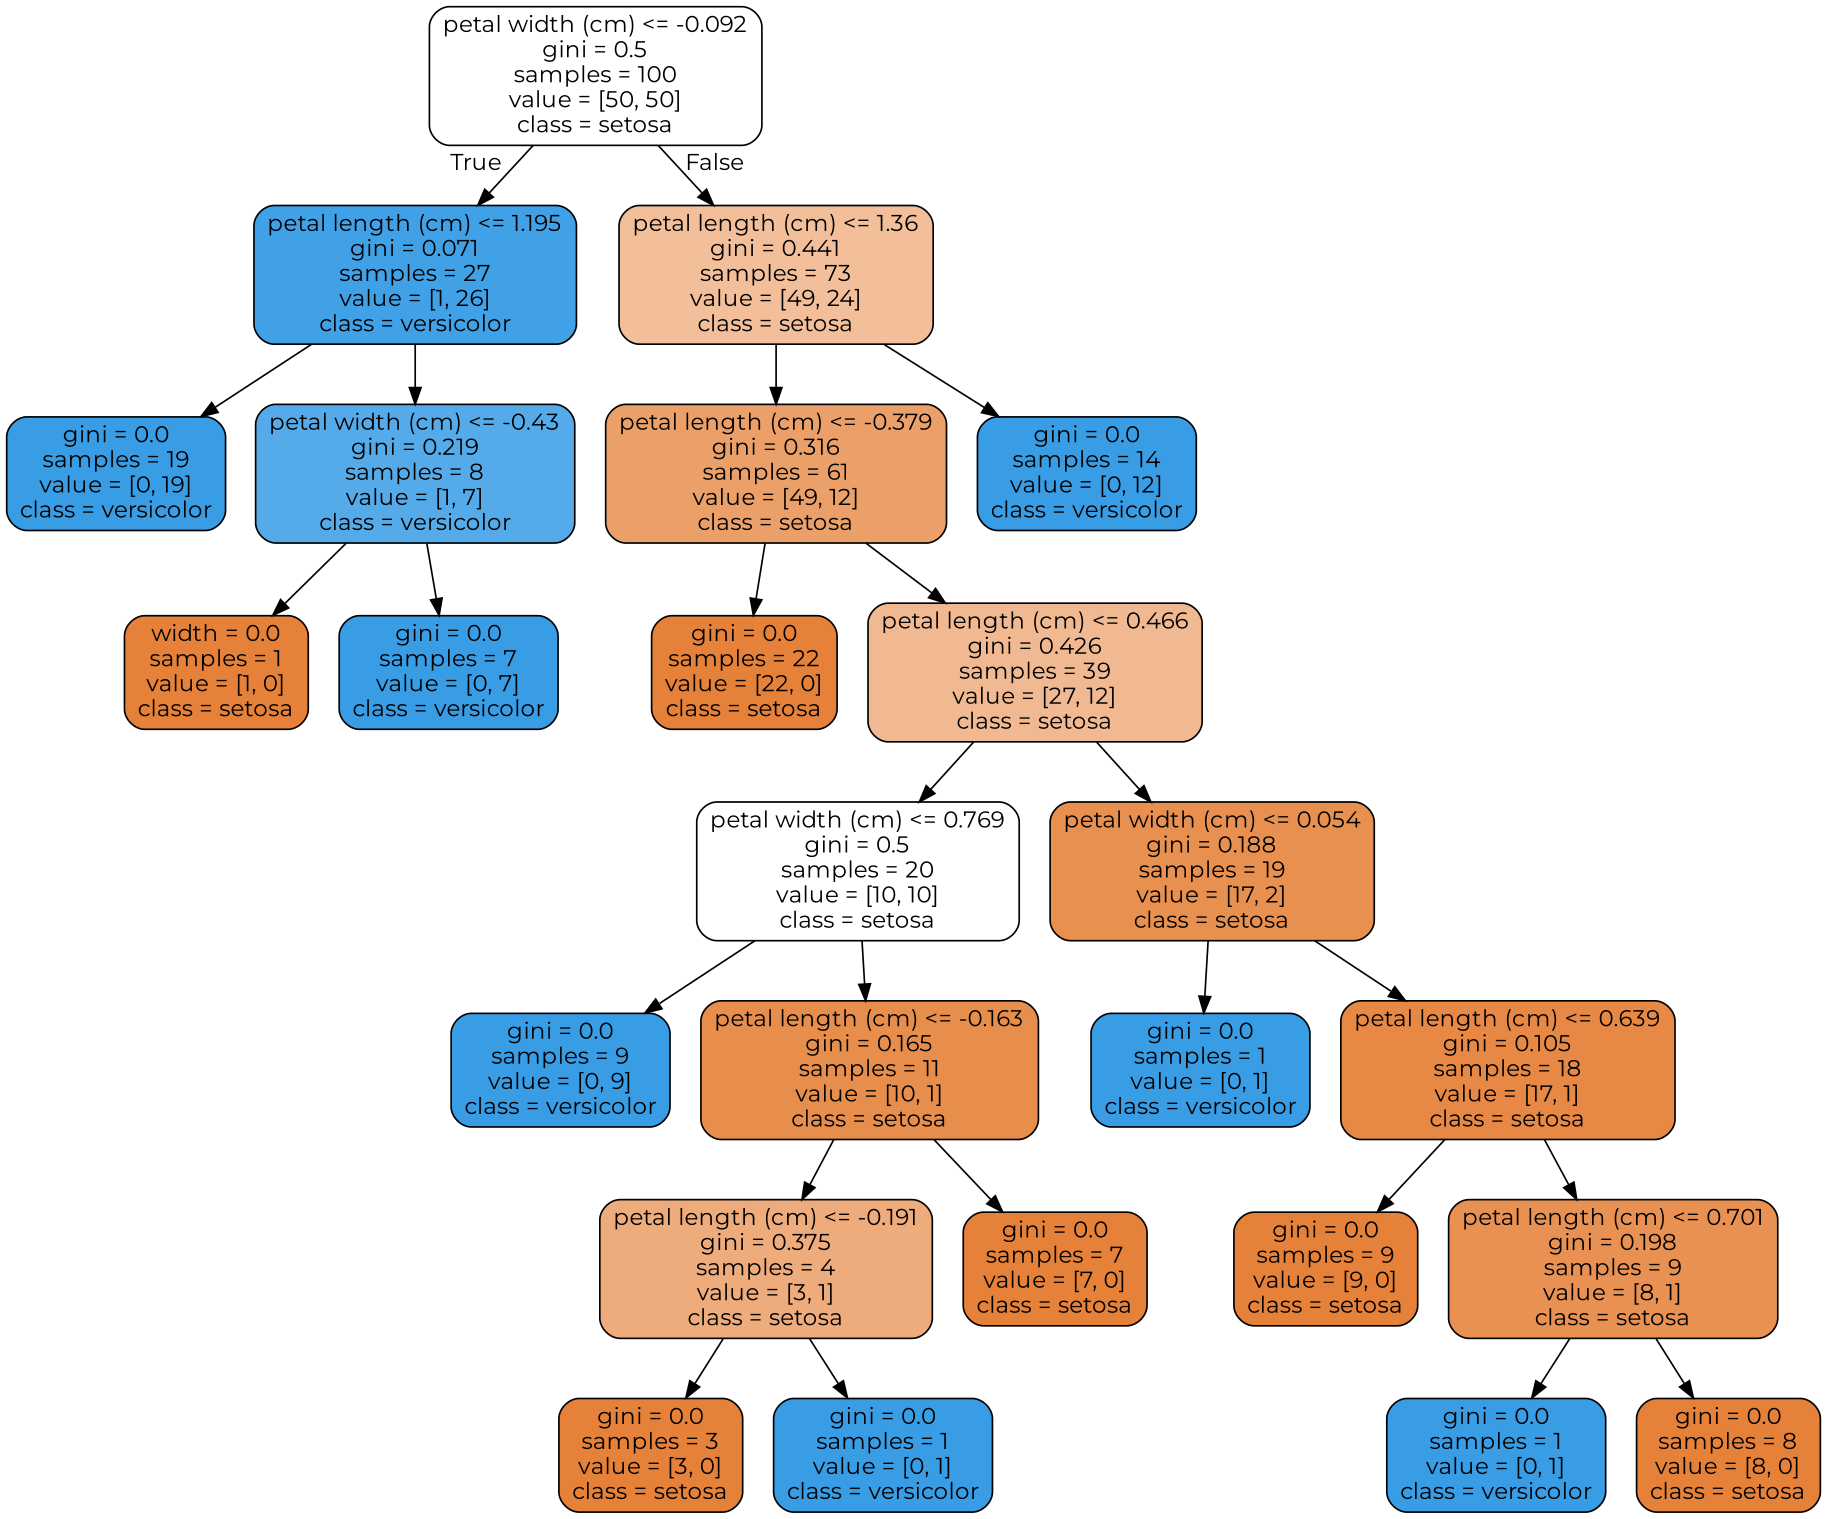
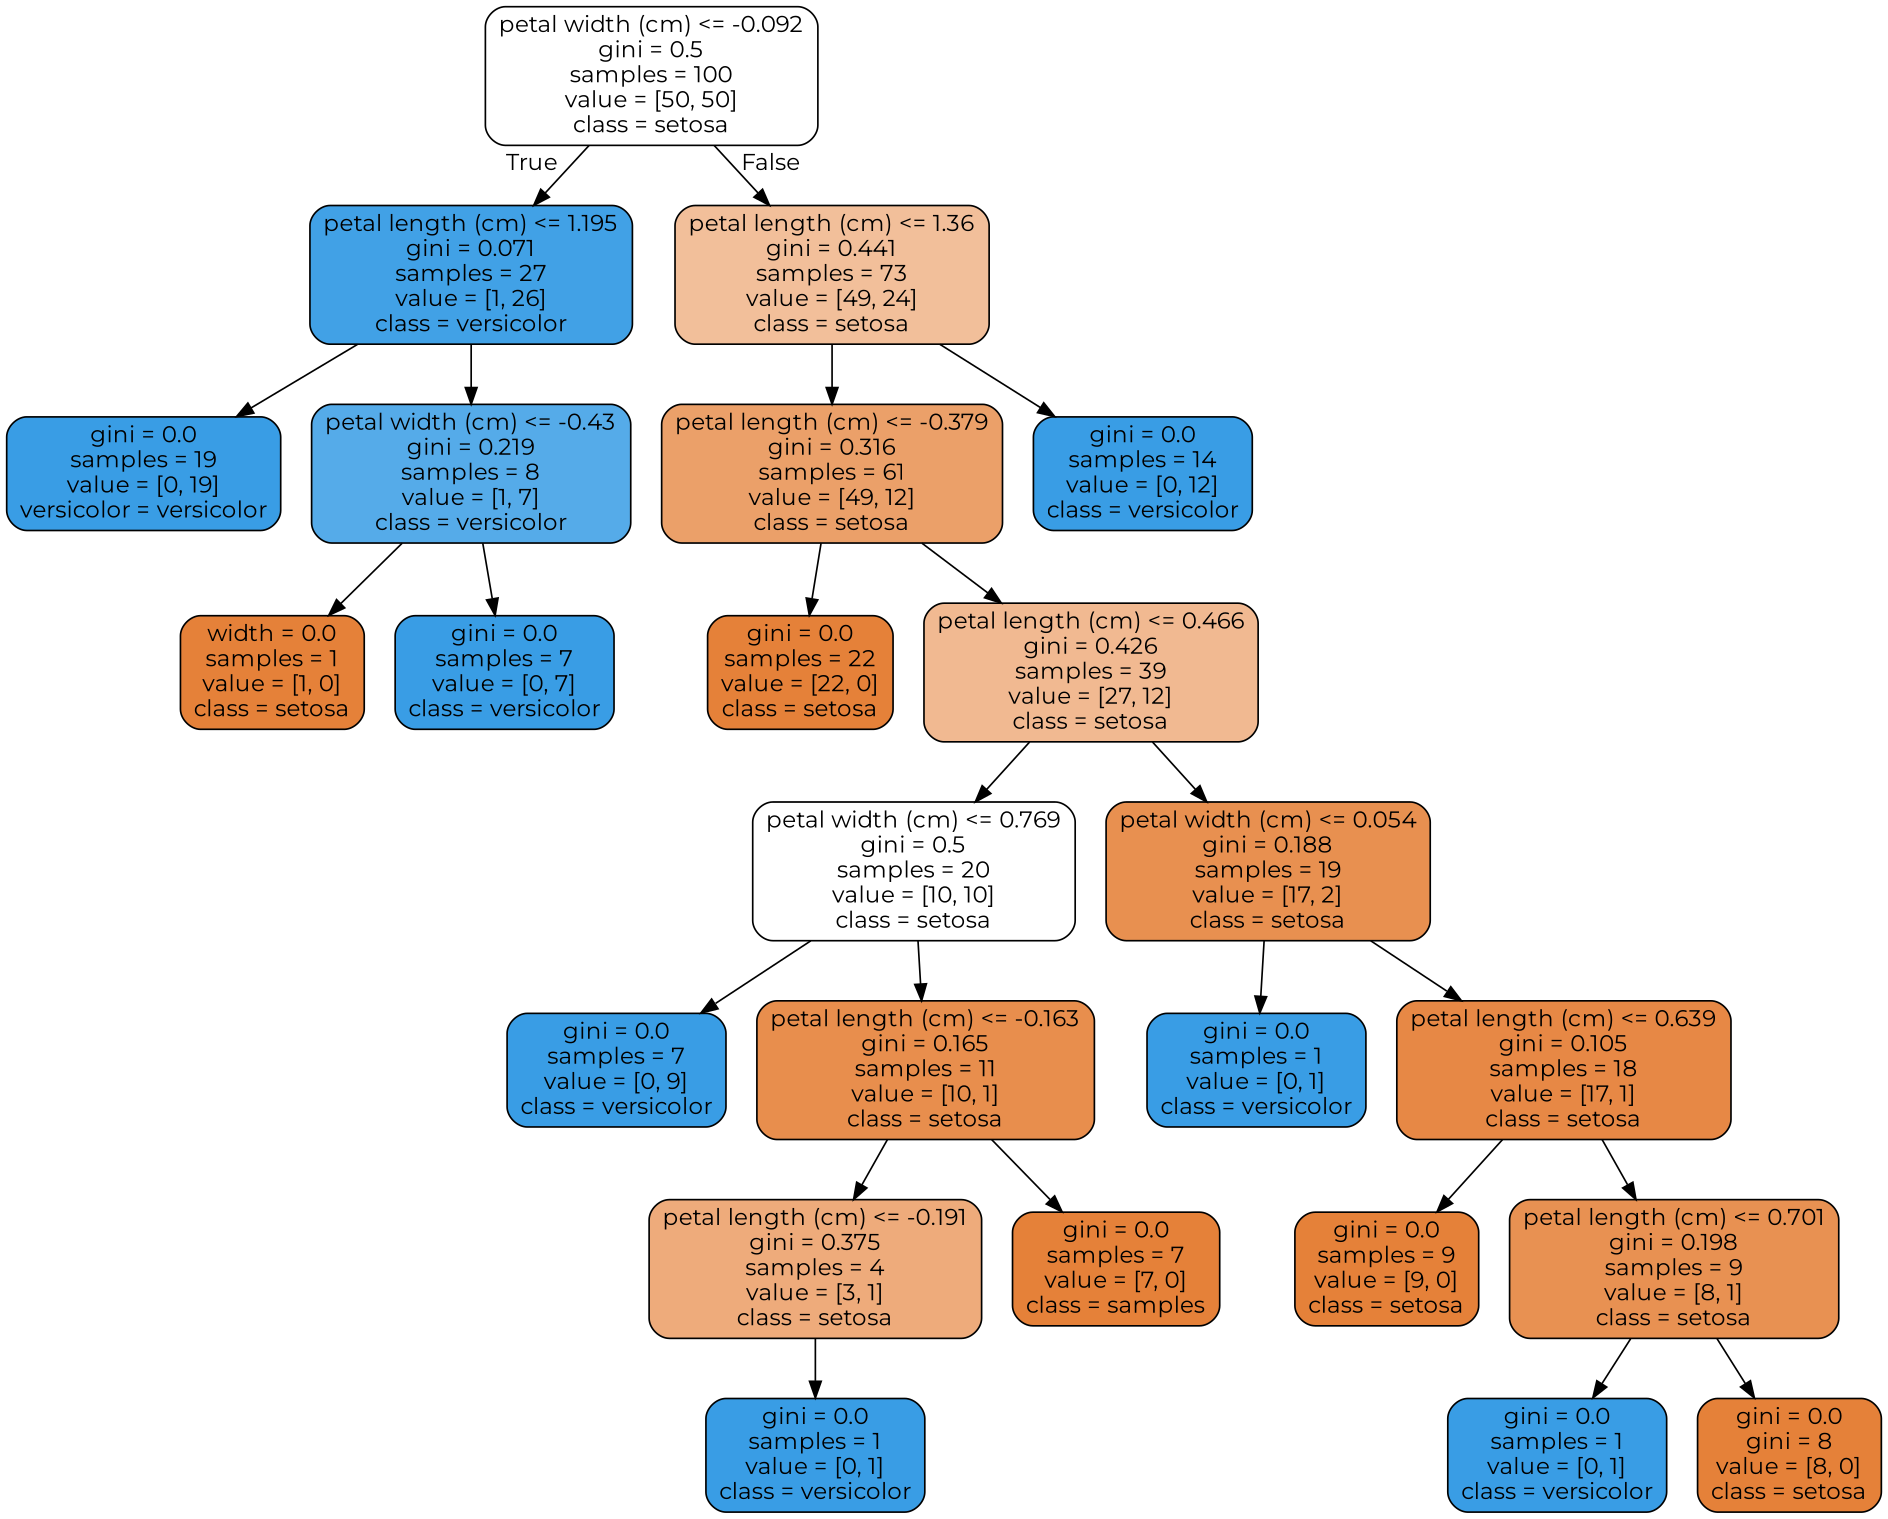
(116, 474) -> (144, 474)
(561, 1070) -> (617, 1070)
(1055, 1269) -> (1116, 1269)
(651, 1455) -> none
(1728, 1455) -> (1789, 1455)
